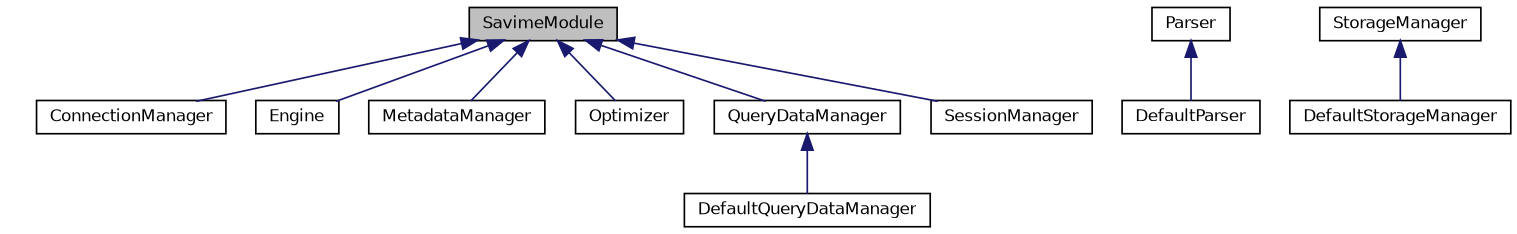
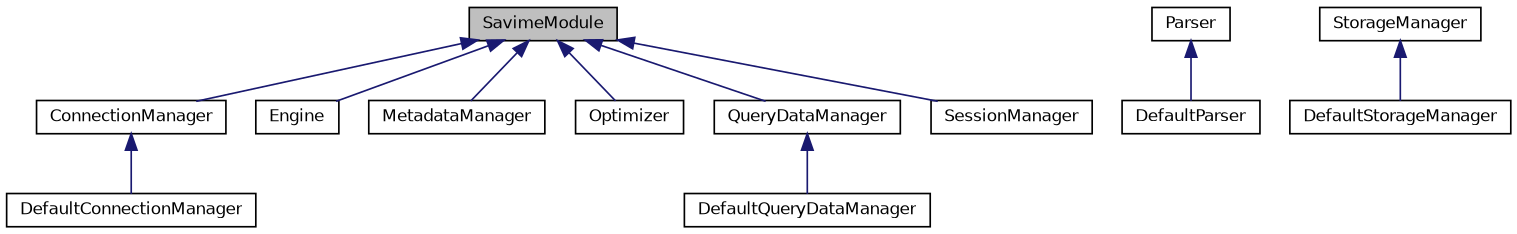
none -> (131, 210)
